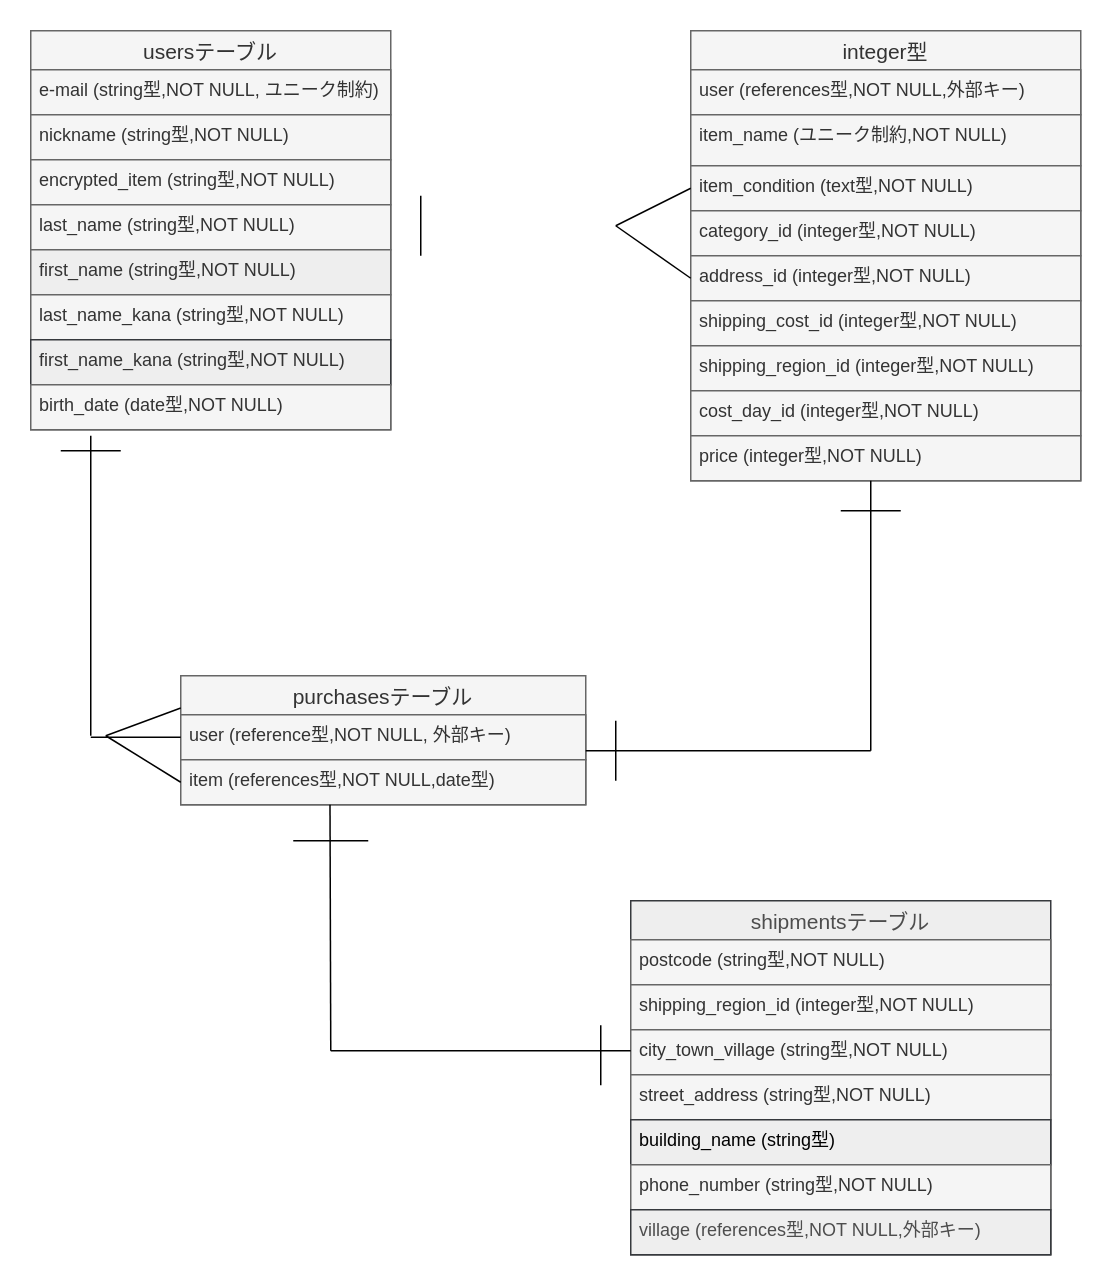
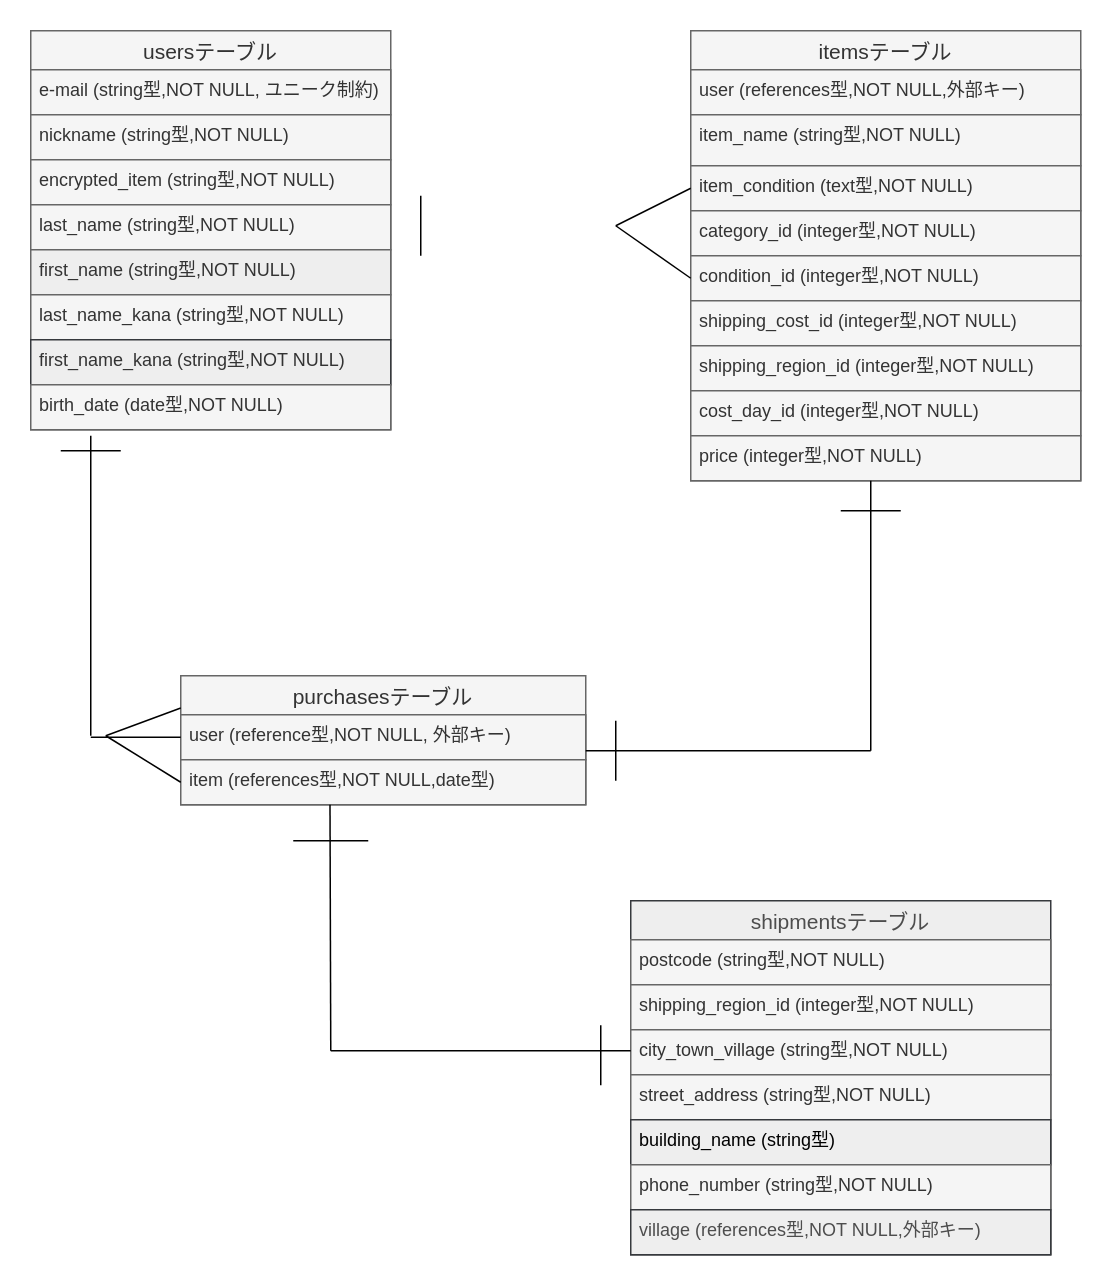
(885, 52) -> (885, 52)
(849, 135) -> (832, 135)
(842, 276) -> (848, 276)
